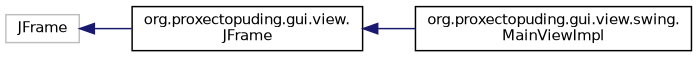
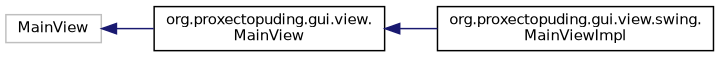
(43, 29) -> (54, 29)
(247, 29) -> (269, 29)
